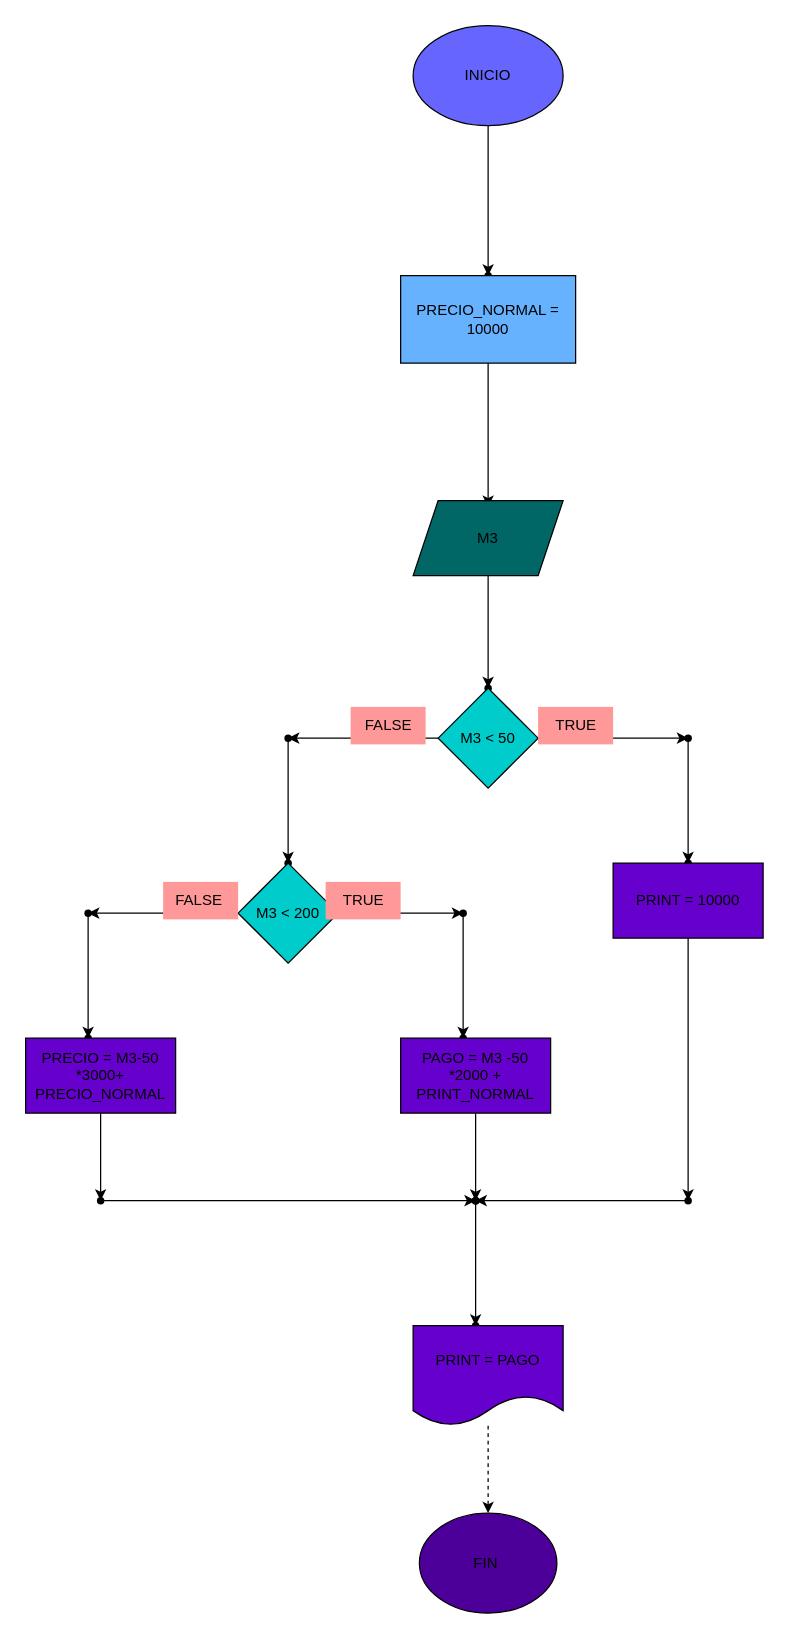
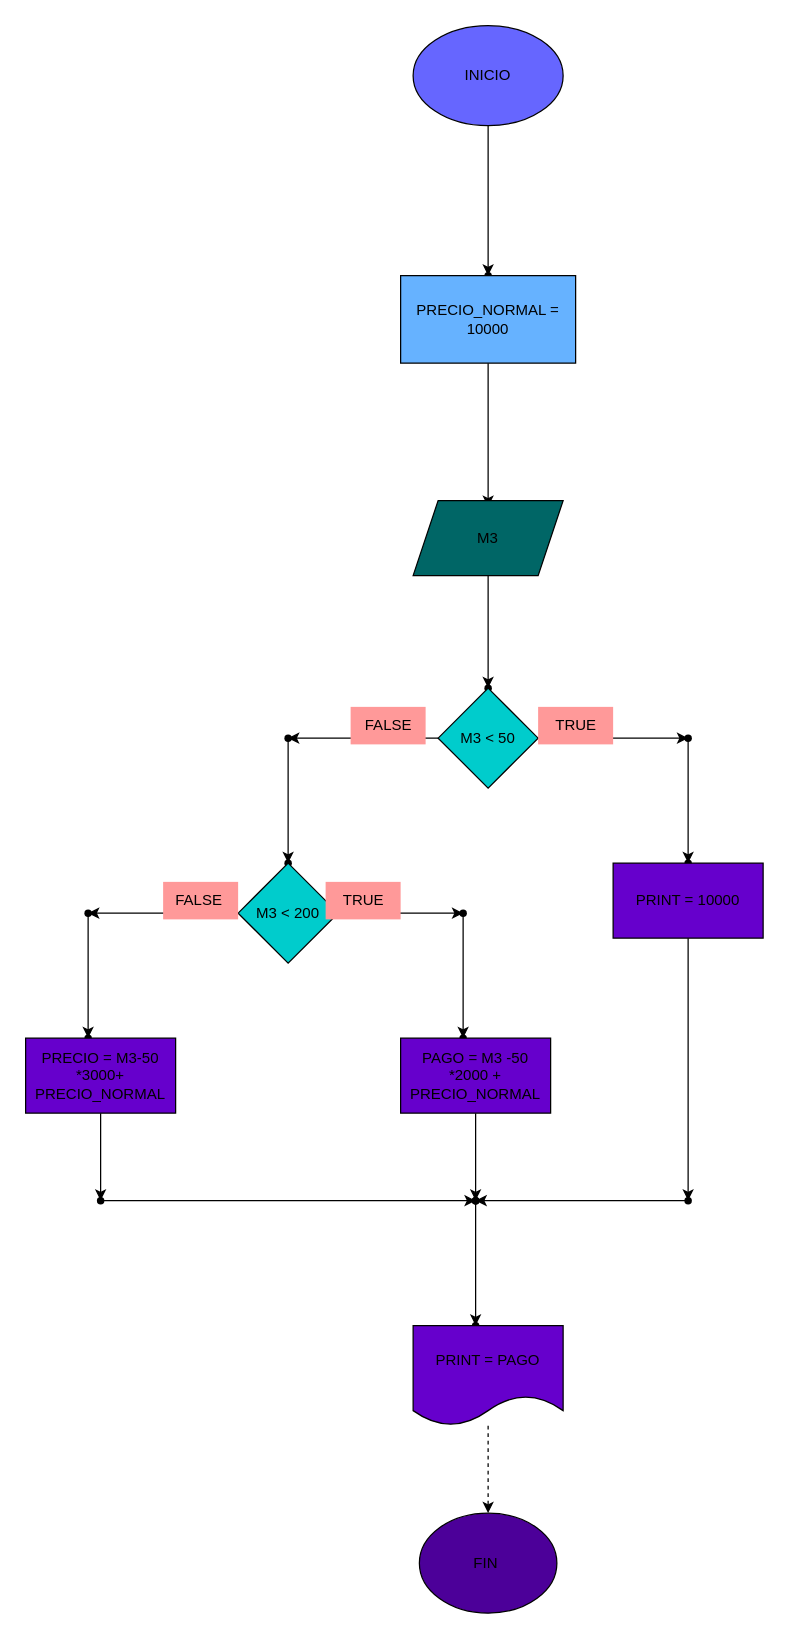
(476, 1076) -> (476, 1076)
